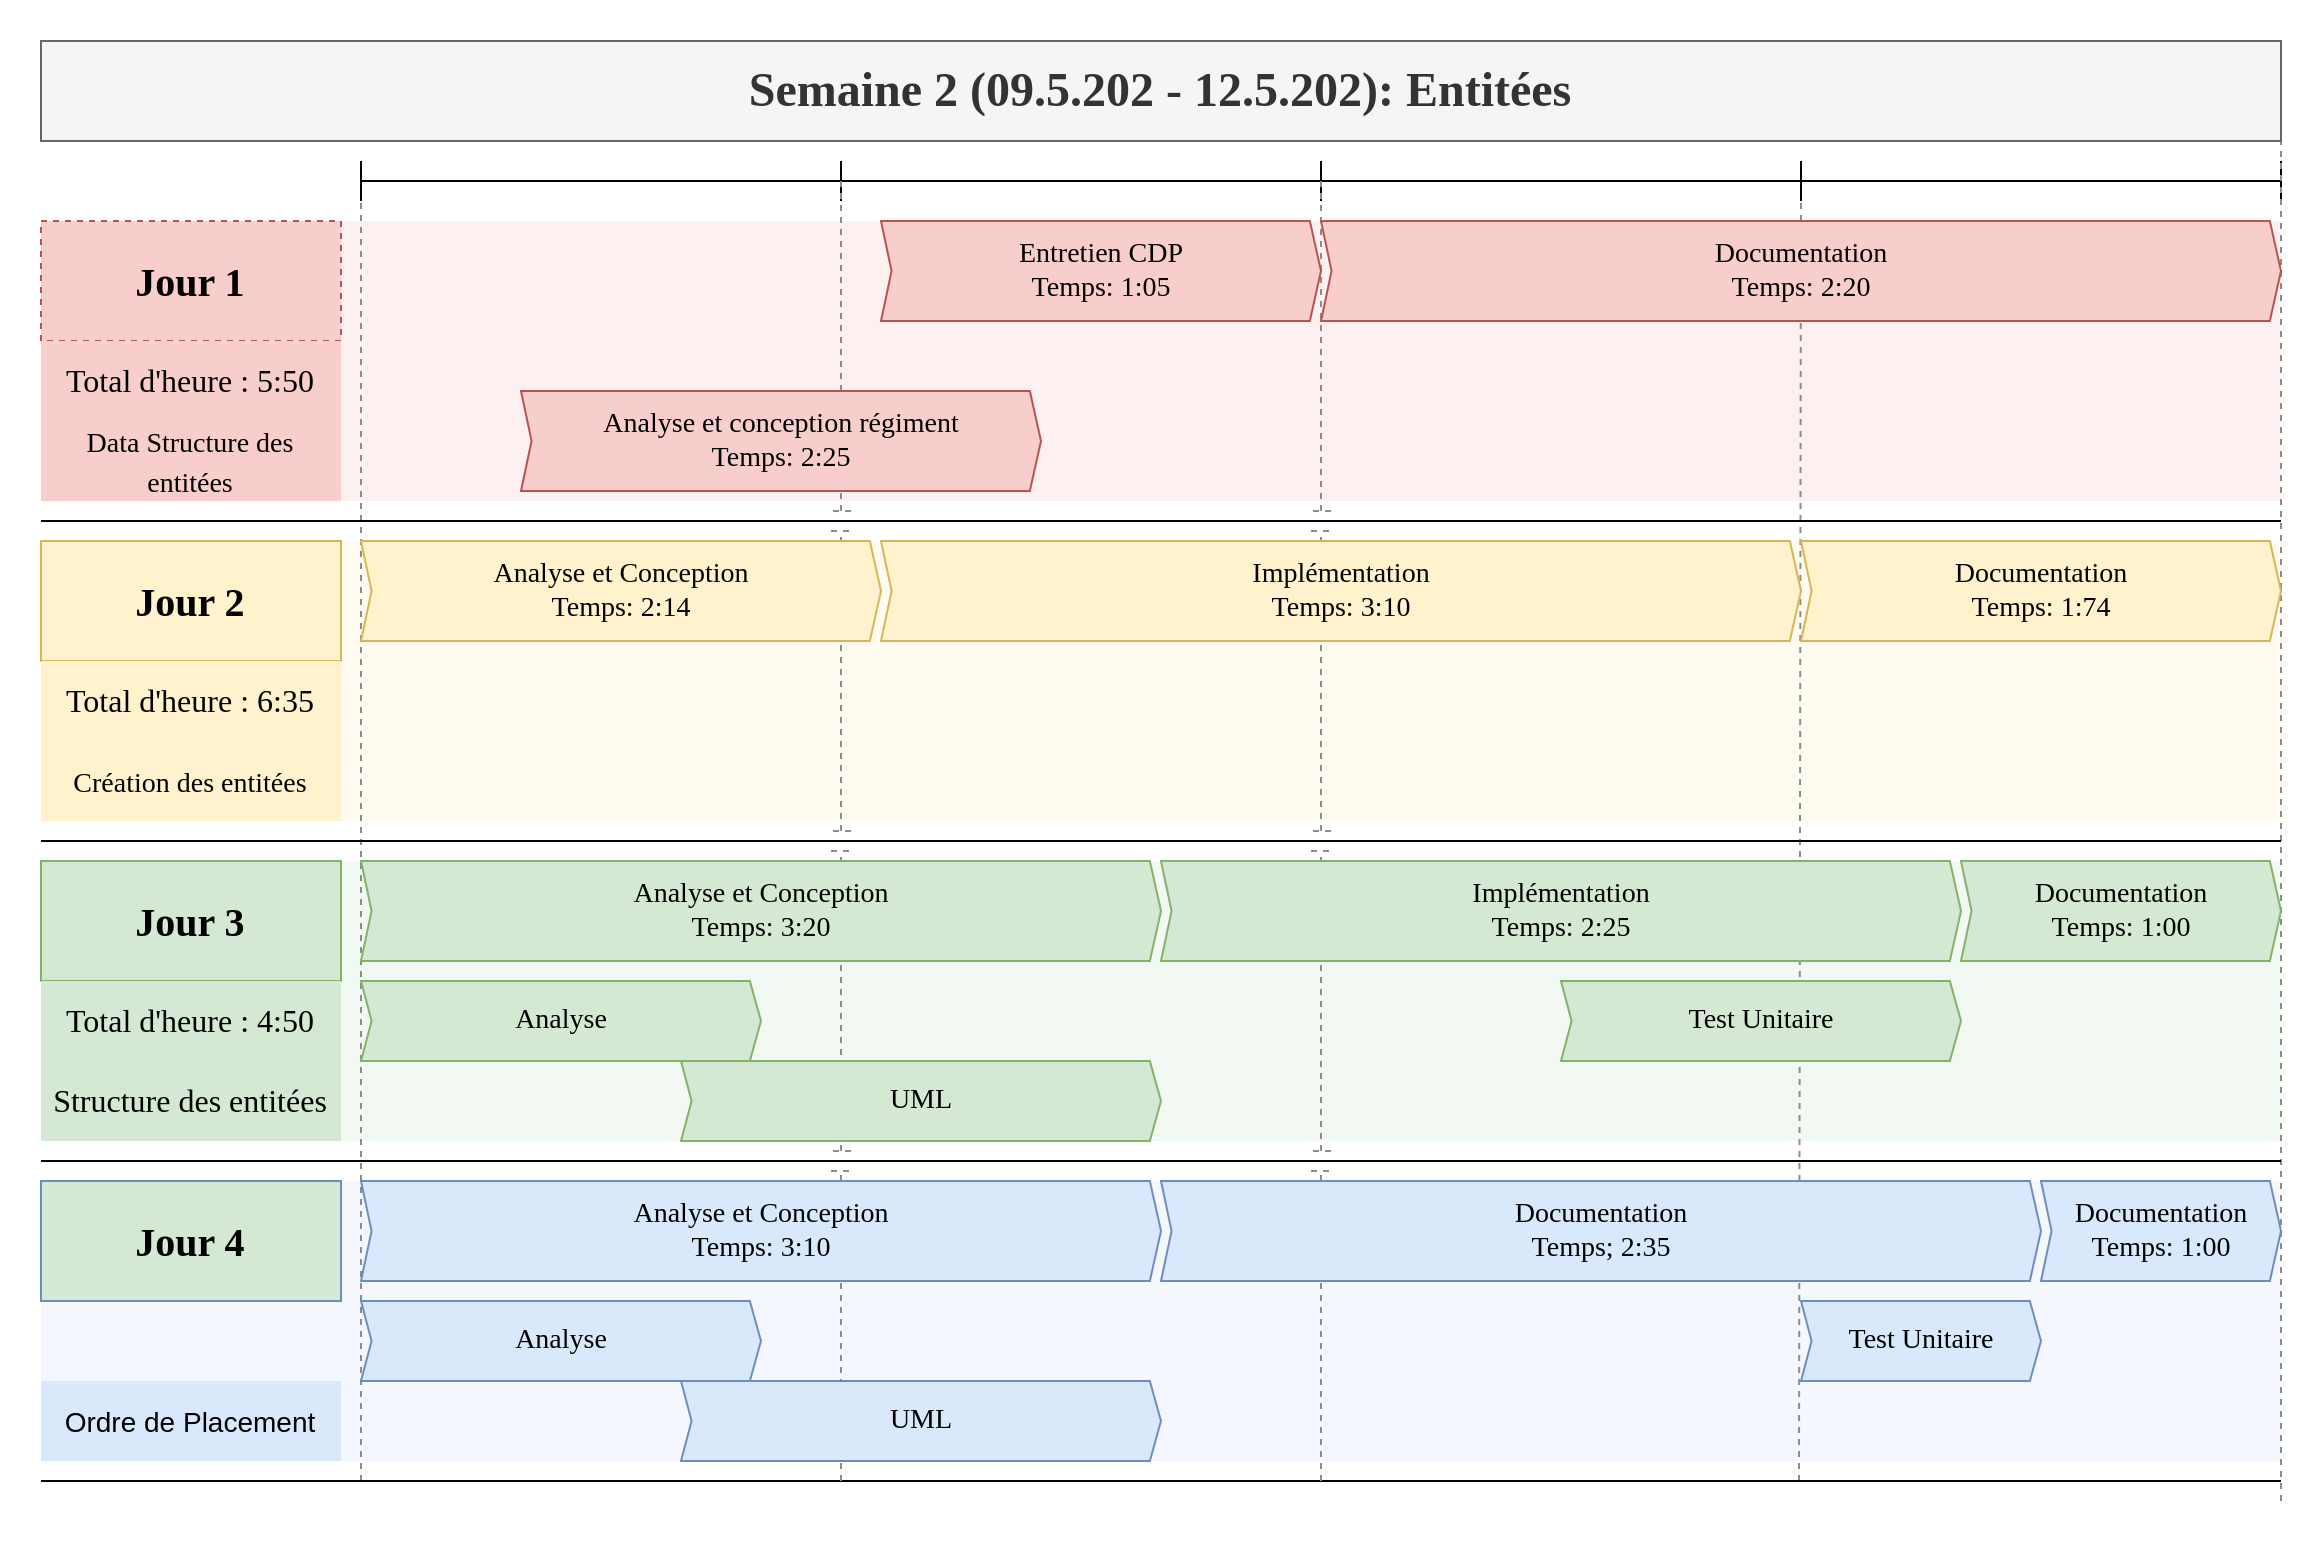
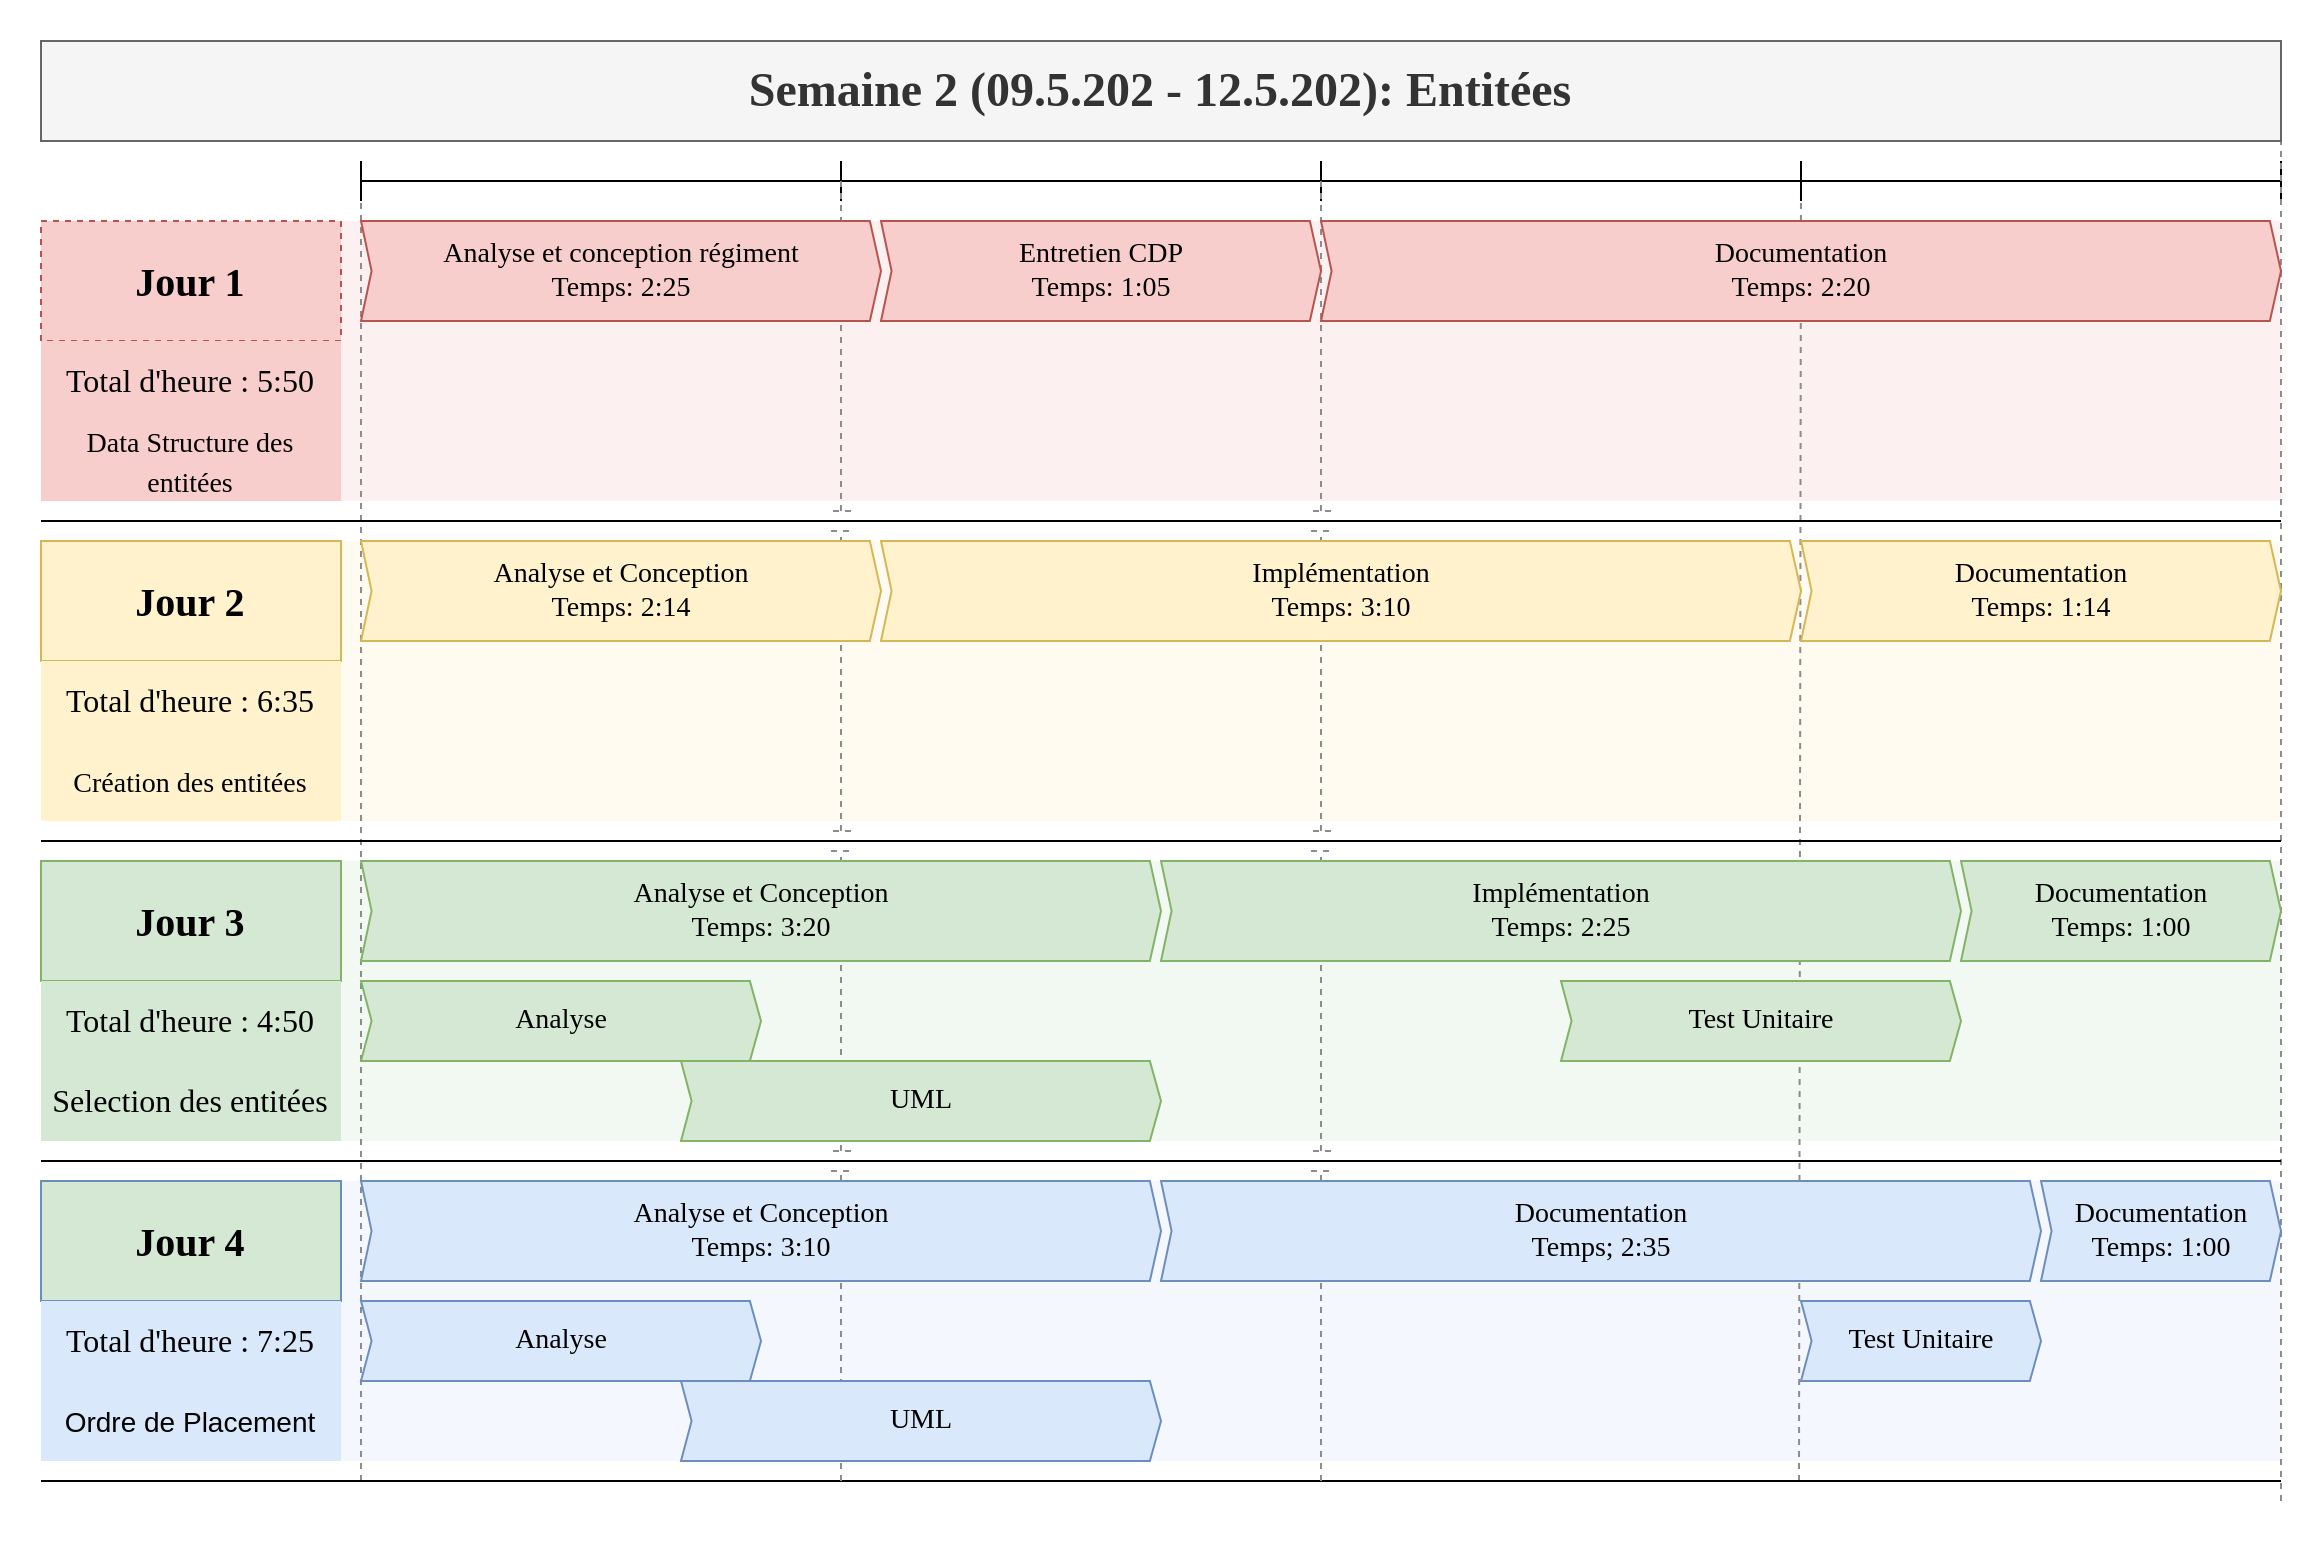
(781, 441) -> (621, 271)
(2042, 591) -> (2042, 591)
(191, 1101) -> (191, 1101)
none -> (191, 1341)
